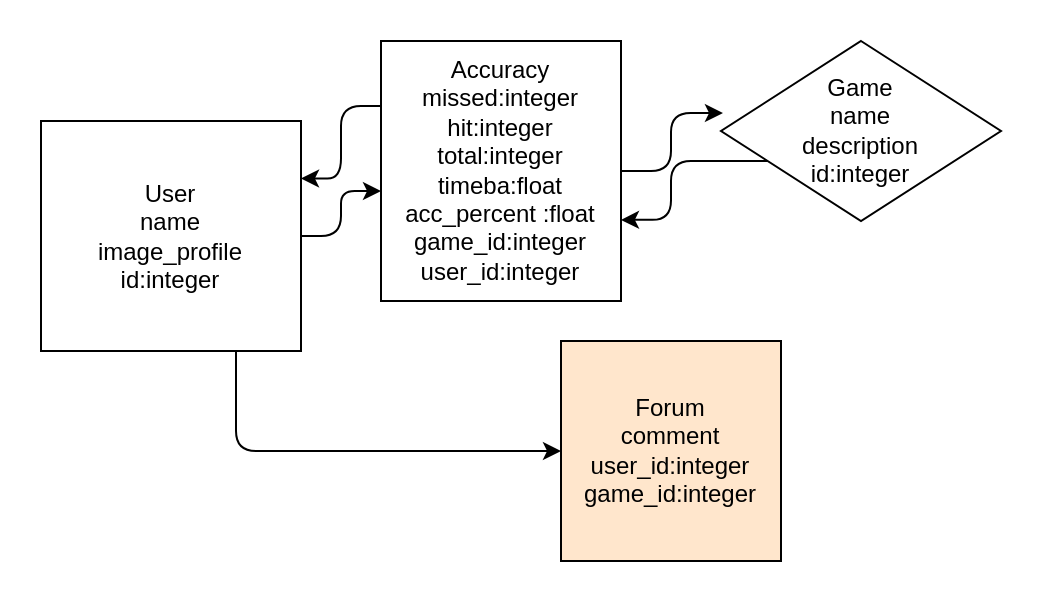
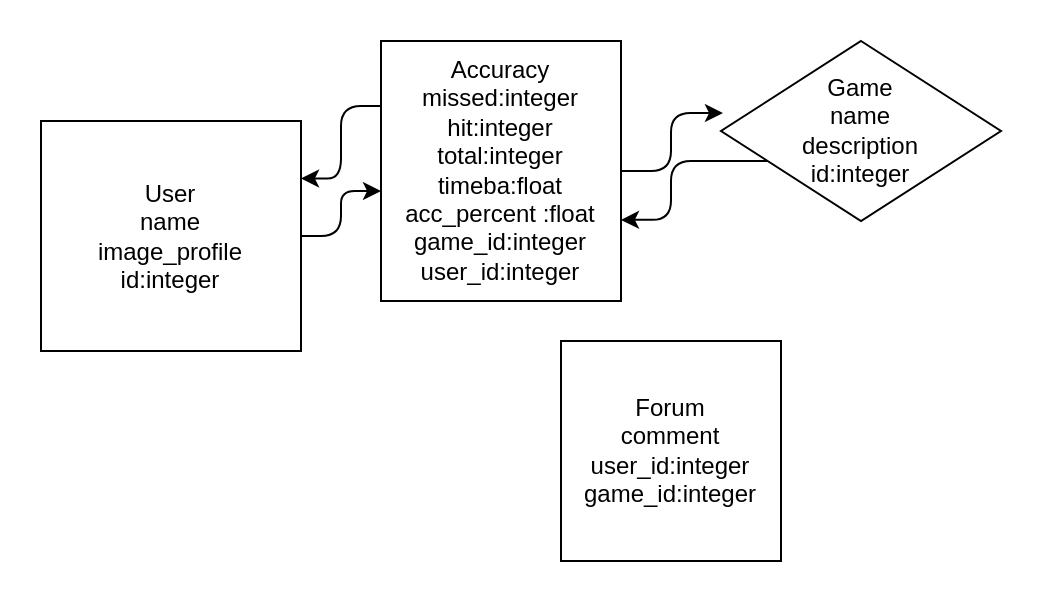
(349, 451) -> none
(671, 451) -> (671, 451)
